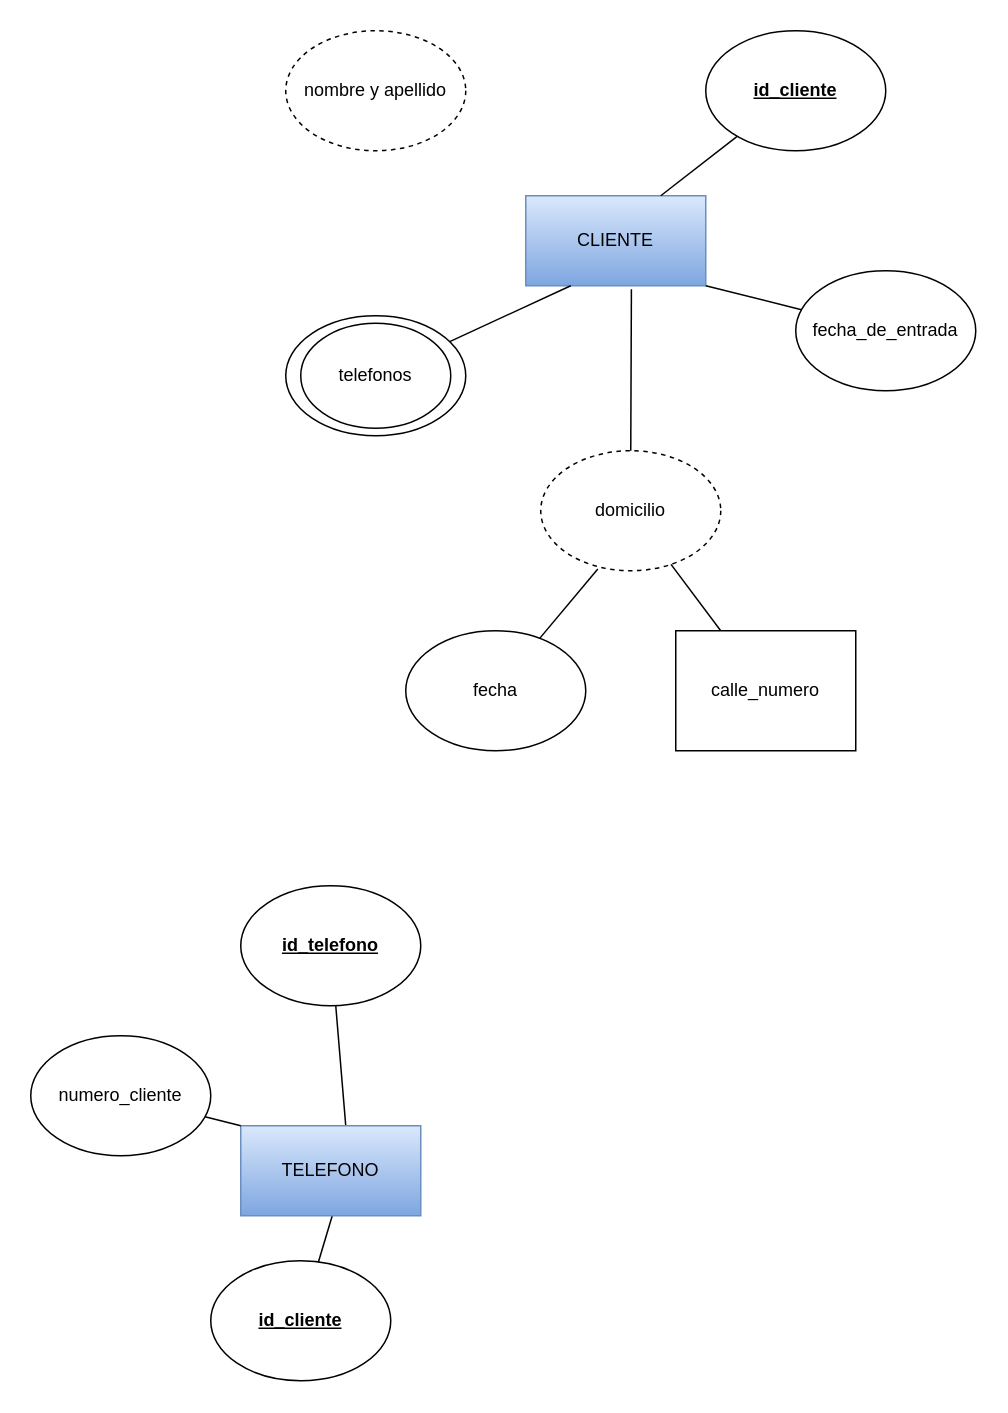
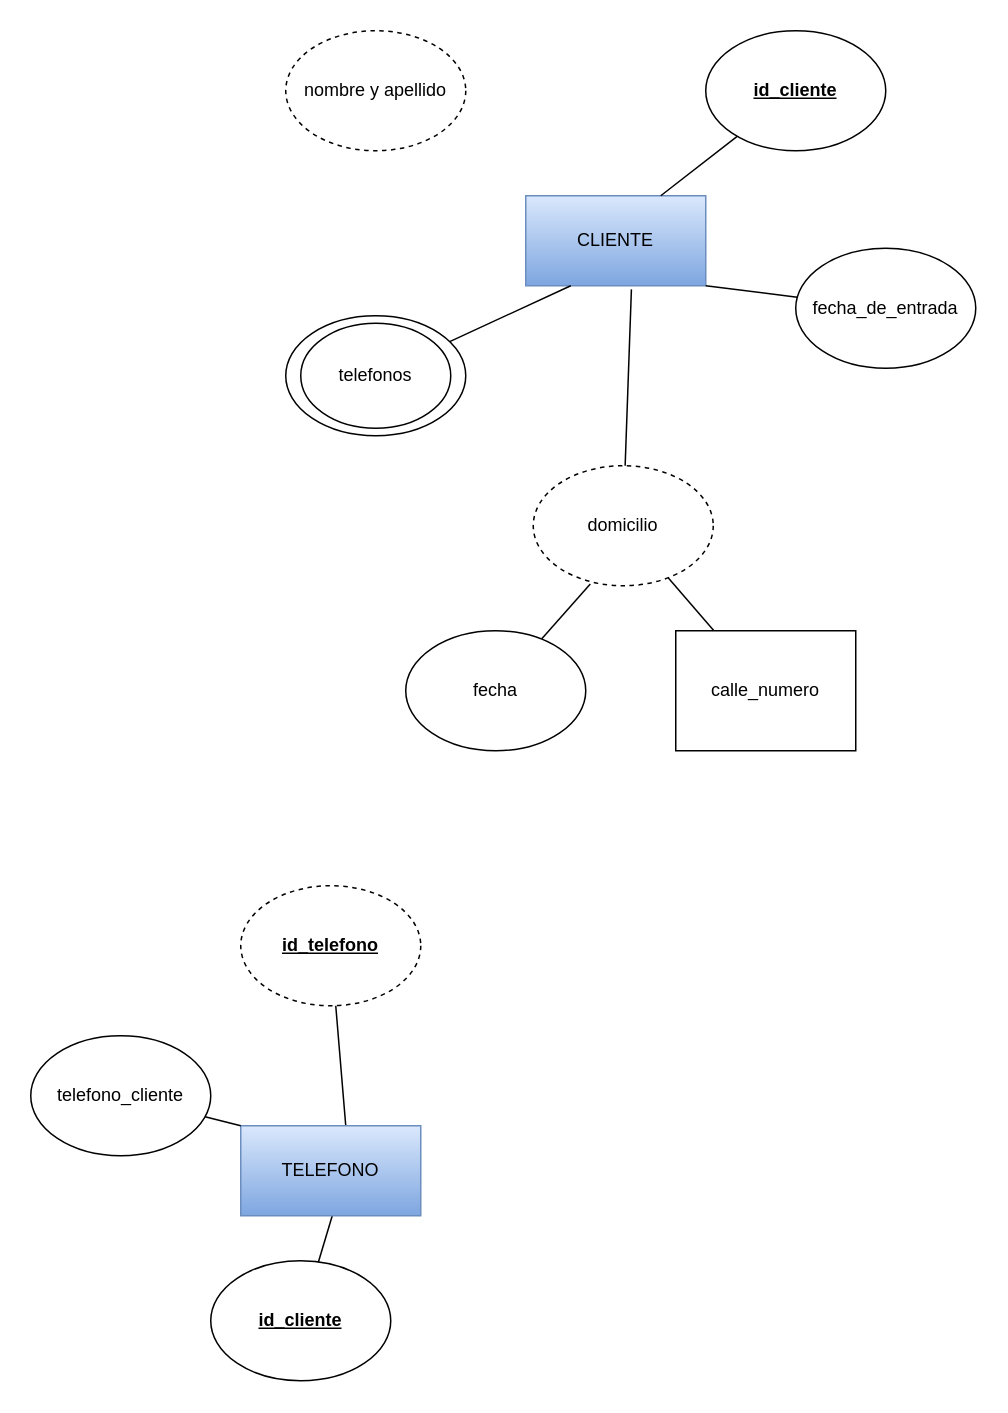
(886, 331) -> (886, 308)
(631, 511) -> (623, 526)
(331, 946) -> (331, 946)
(121, 1096) -> (121, 1096)
